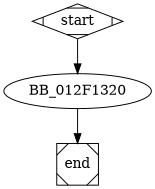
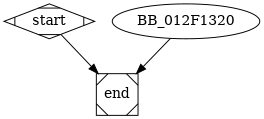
(78, 51) -> (76, 50)
